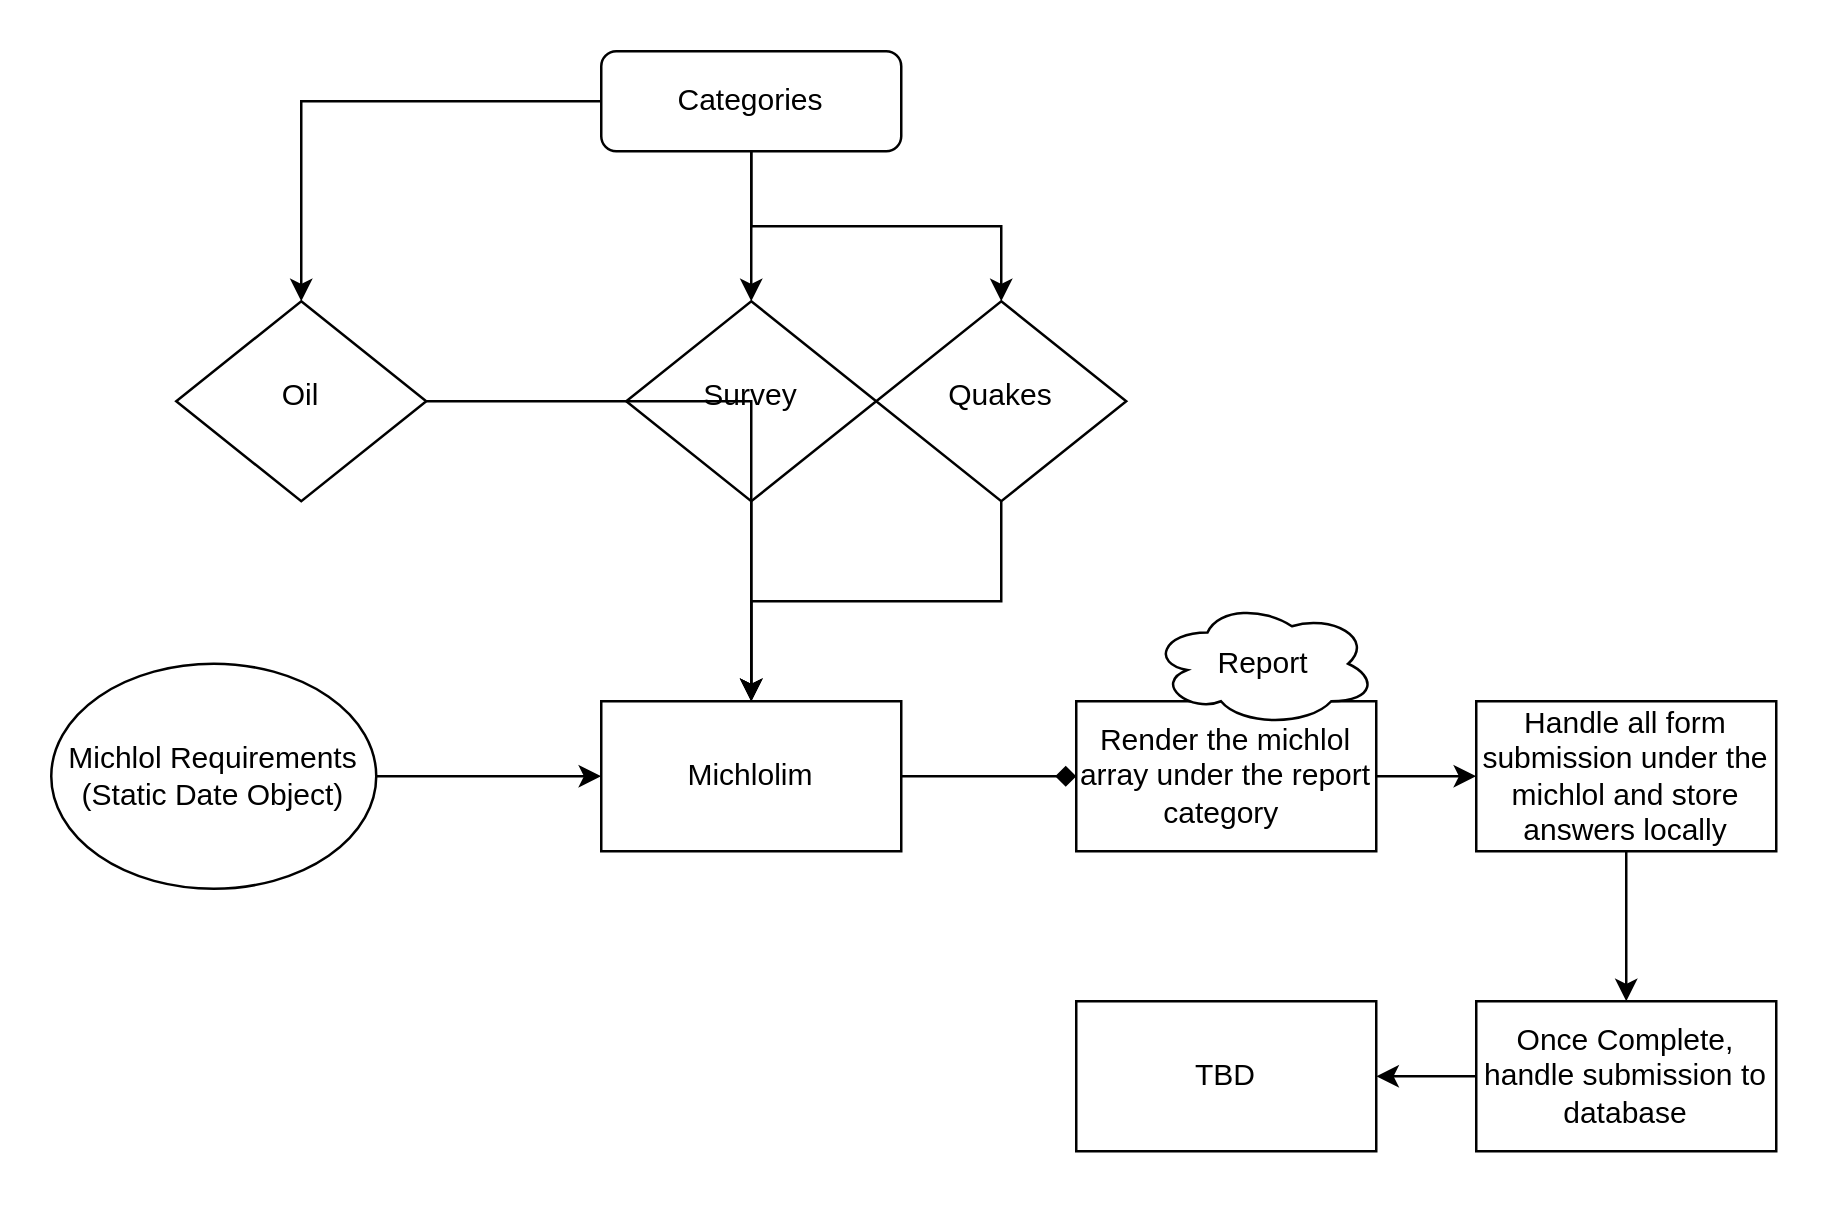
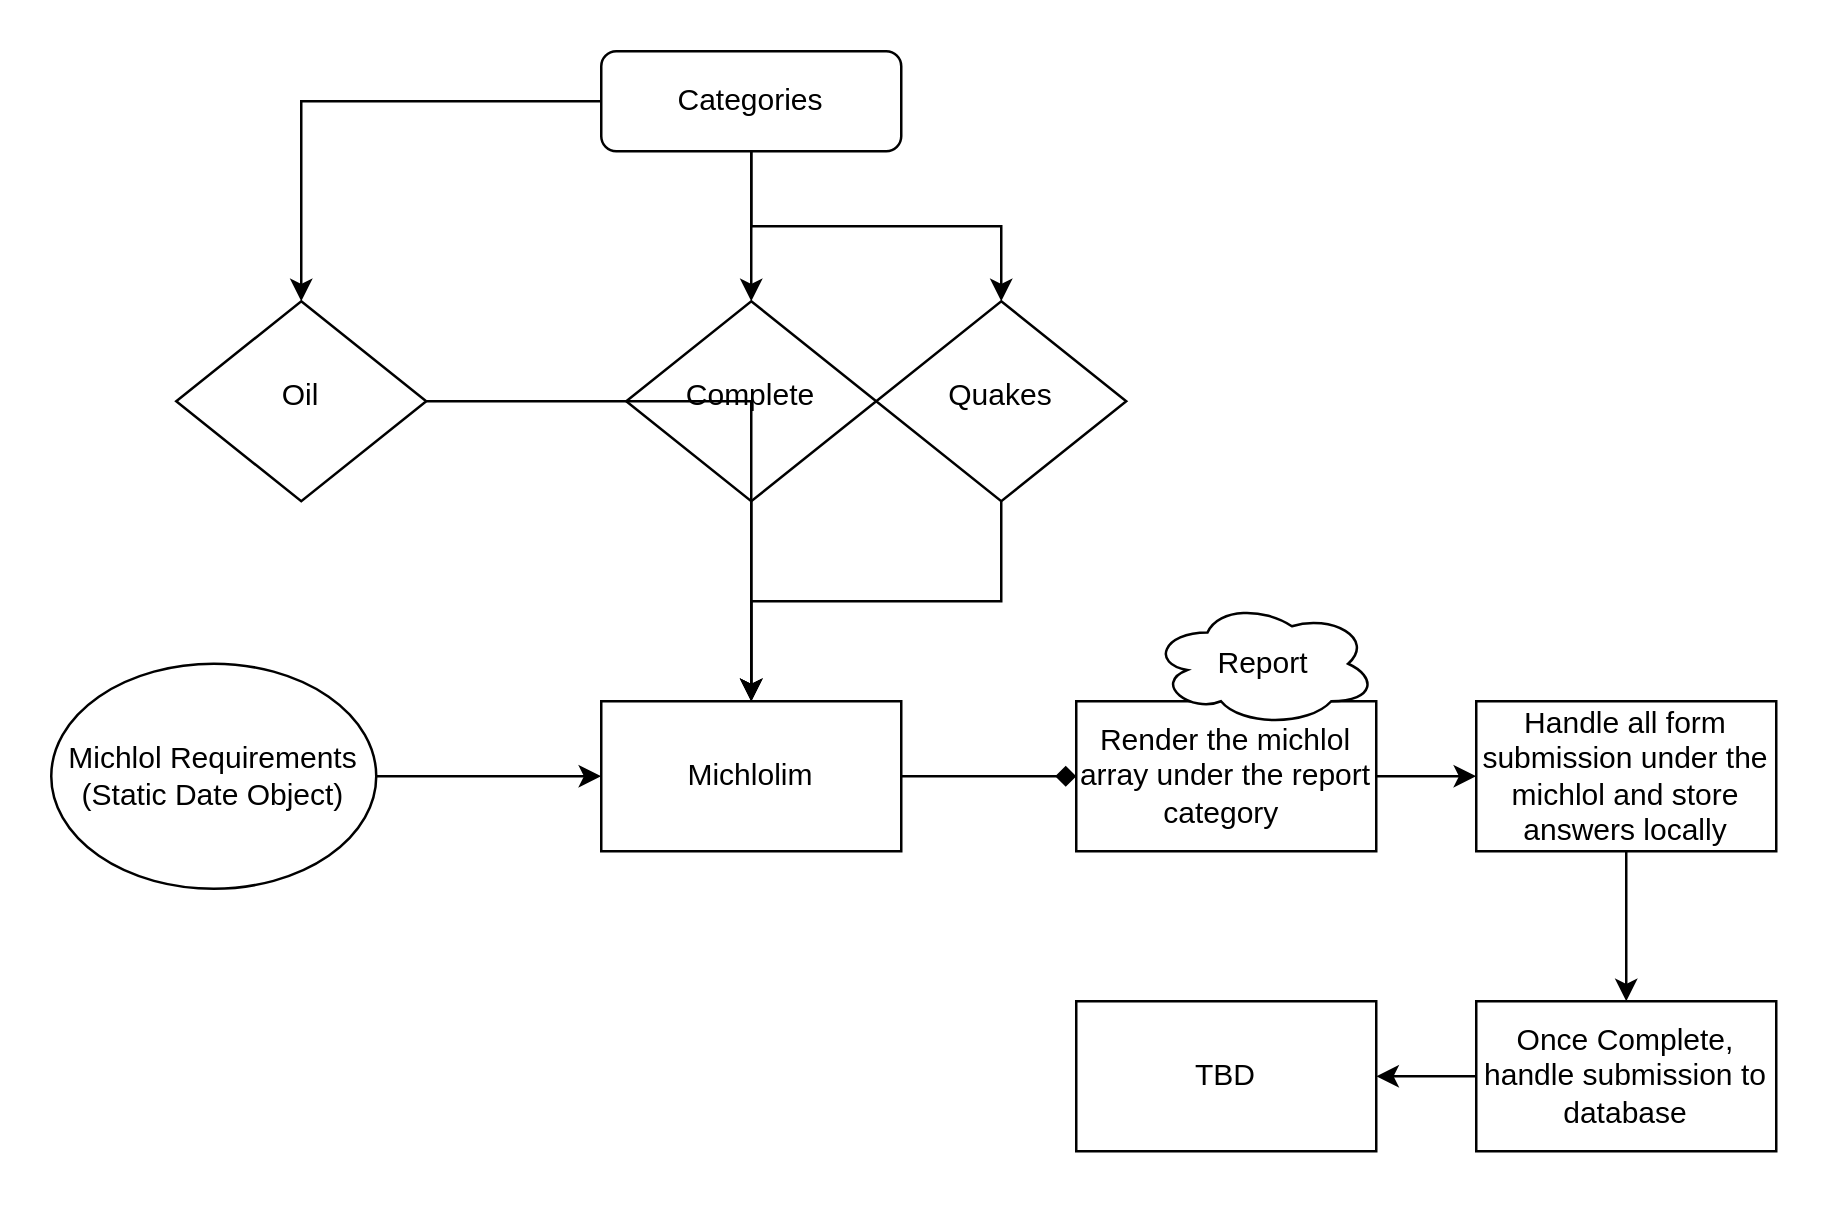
(751, 396) -> (751, 396)
